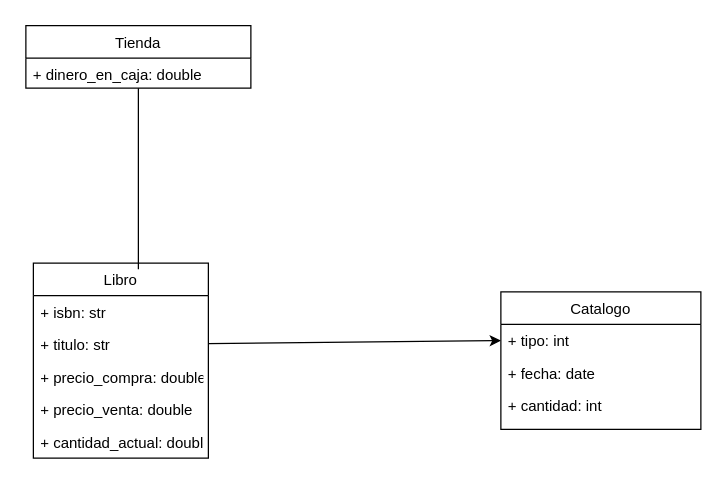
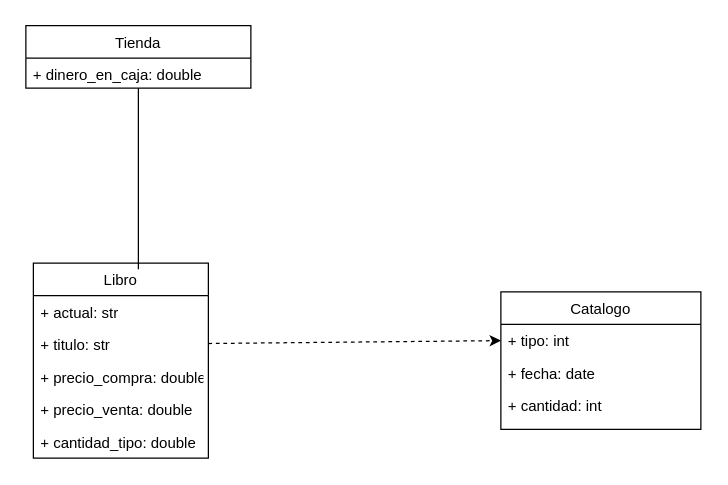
(78, 313) -> (87, 313)
(351, 342) -> (351, 342)
(133, 443) -> (125, 443)
